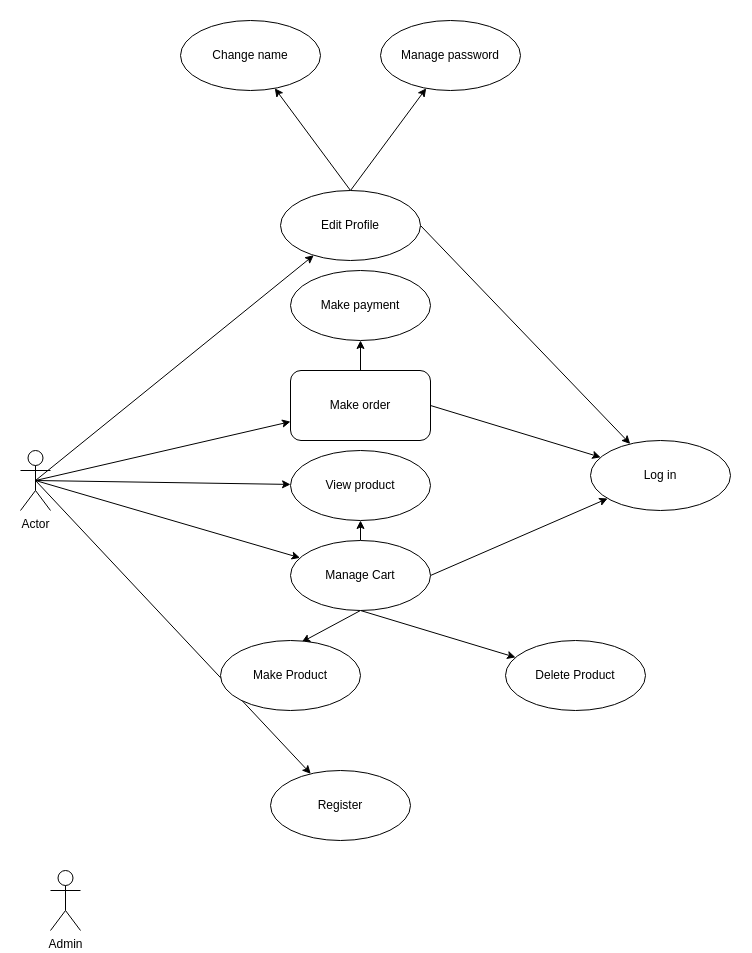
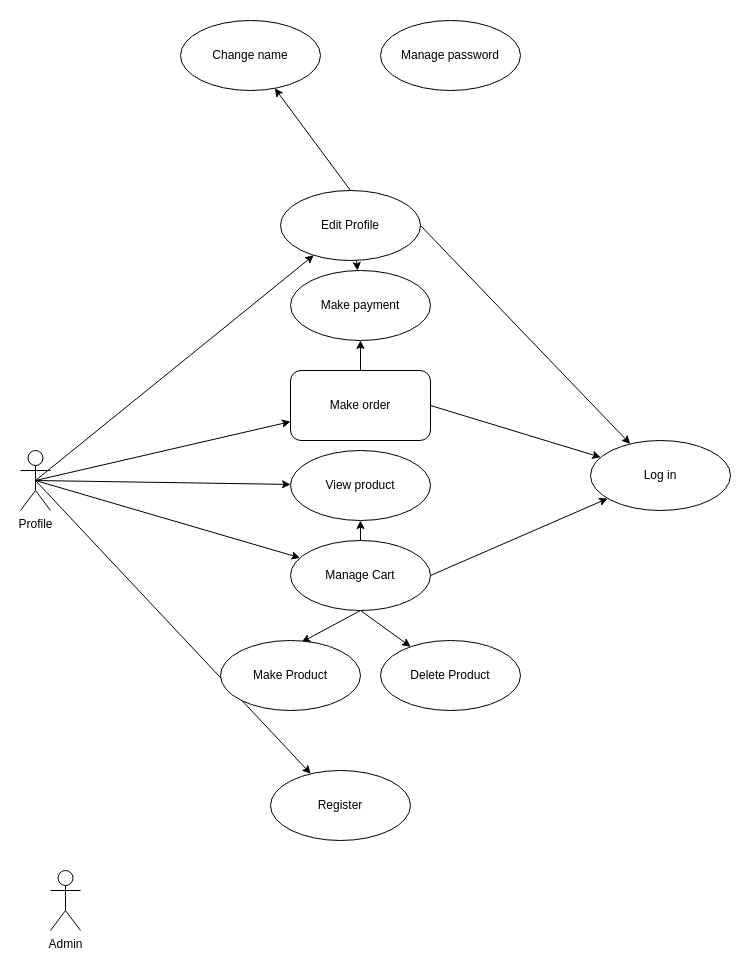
(386, 142) -> (357, 261)
(36, 525) -> (36, 525)
(576, 676) -> (451, 676)
